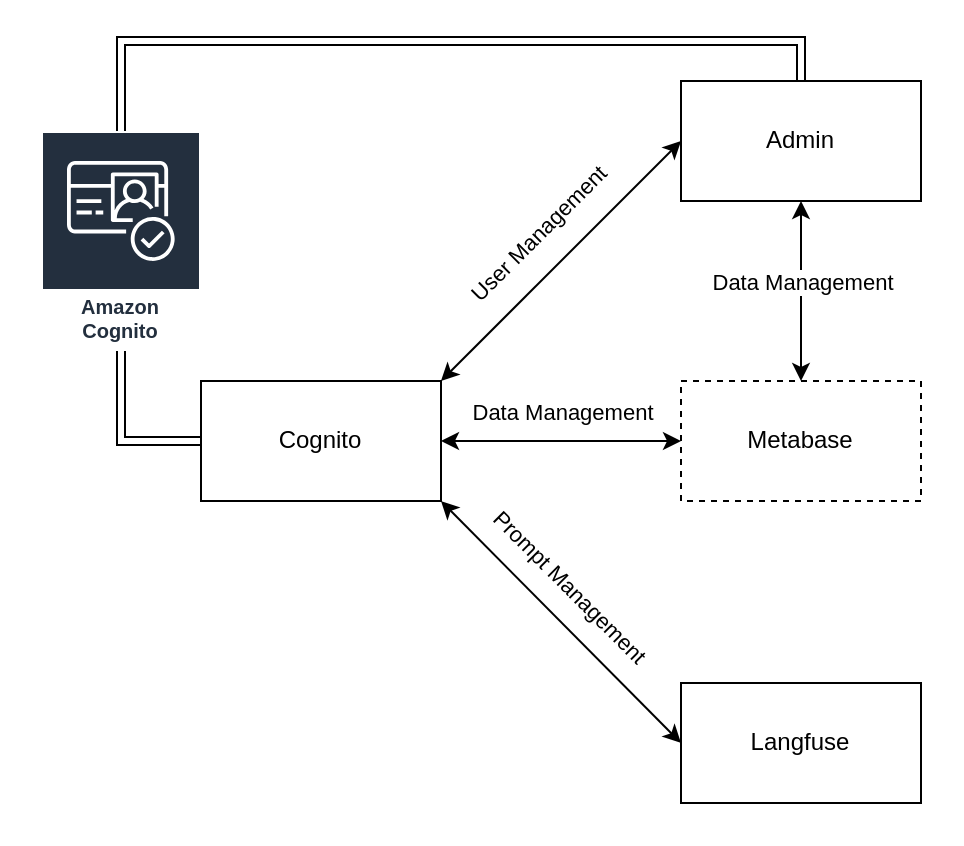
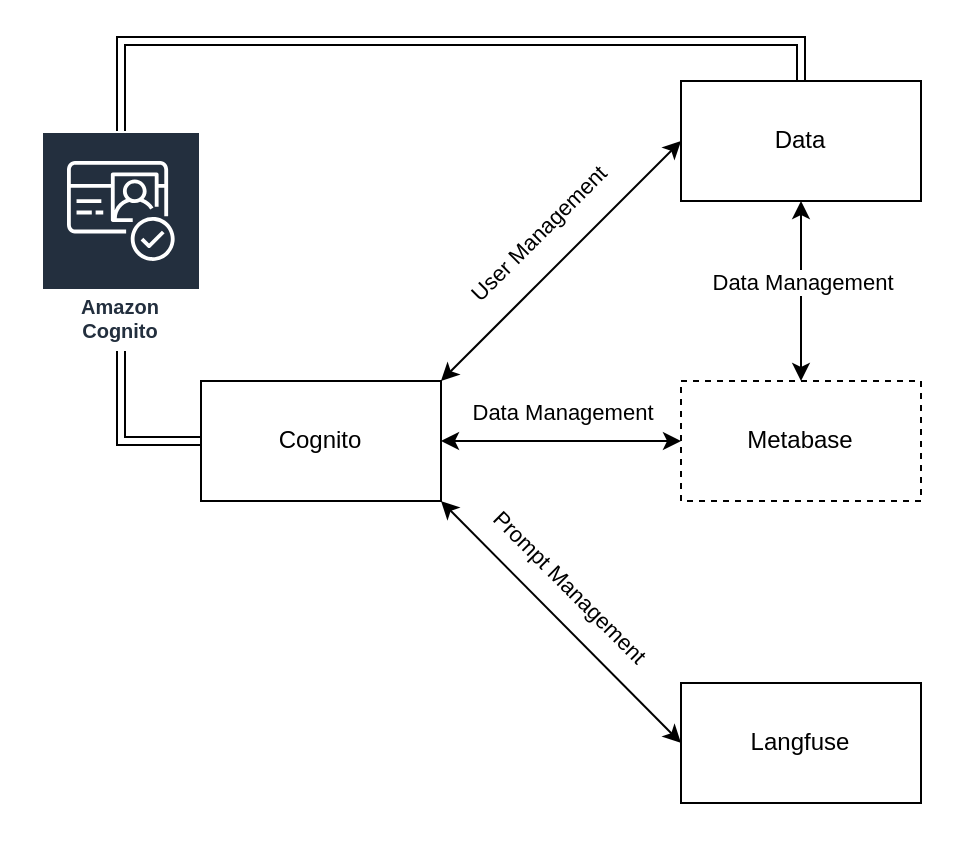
(801, 141) -> (801, 141)
